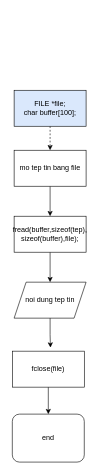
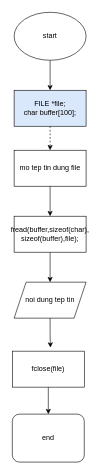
none -> (50, 36)
none -> (50, 84)
(50, 168) -> (50, 168)
(50, 234) -> (50, 234)
